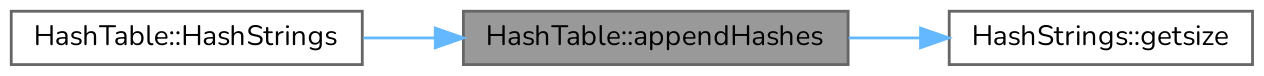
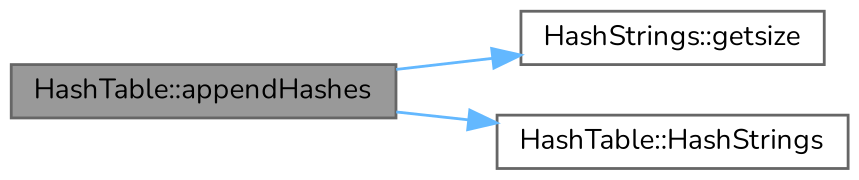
(399, 38) -> (432, 116)
